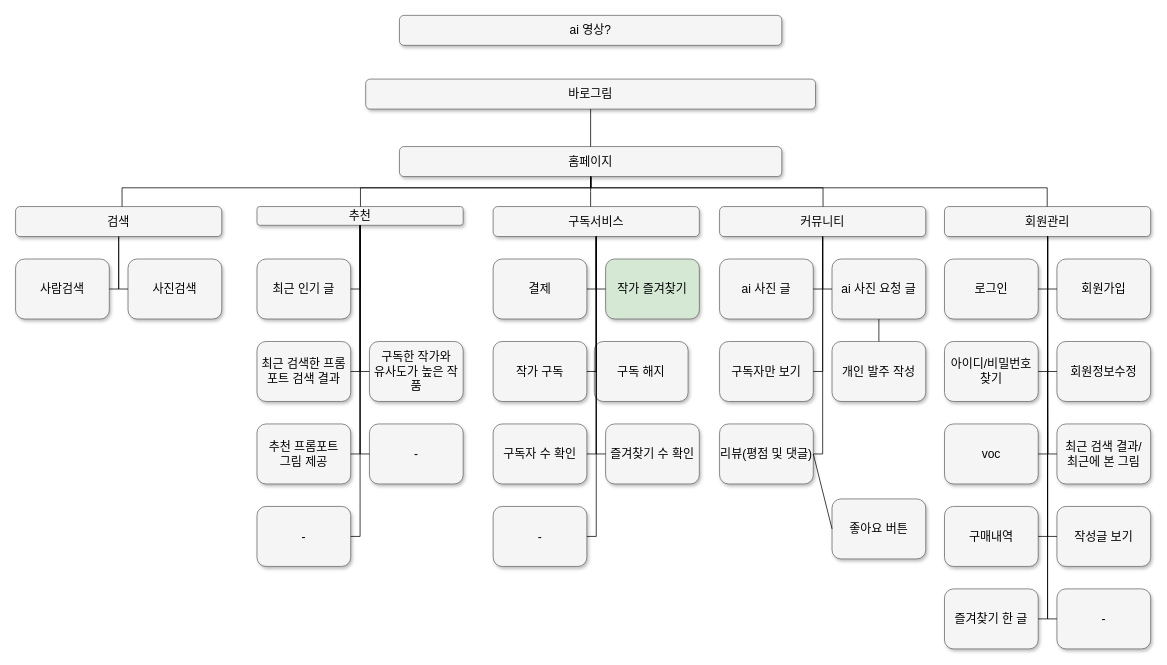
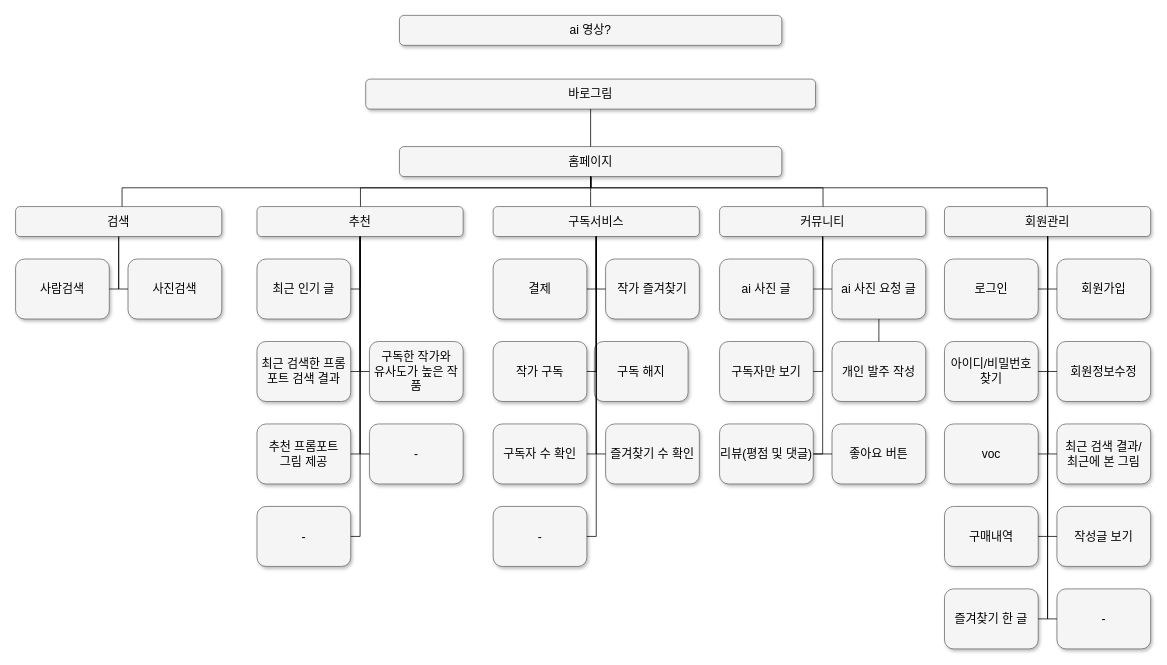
(360, 216) -> (360, 222)
(653, 289) -> (653, 289)
(879, 529) -> (879, 454)
